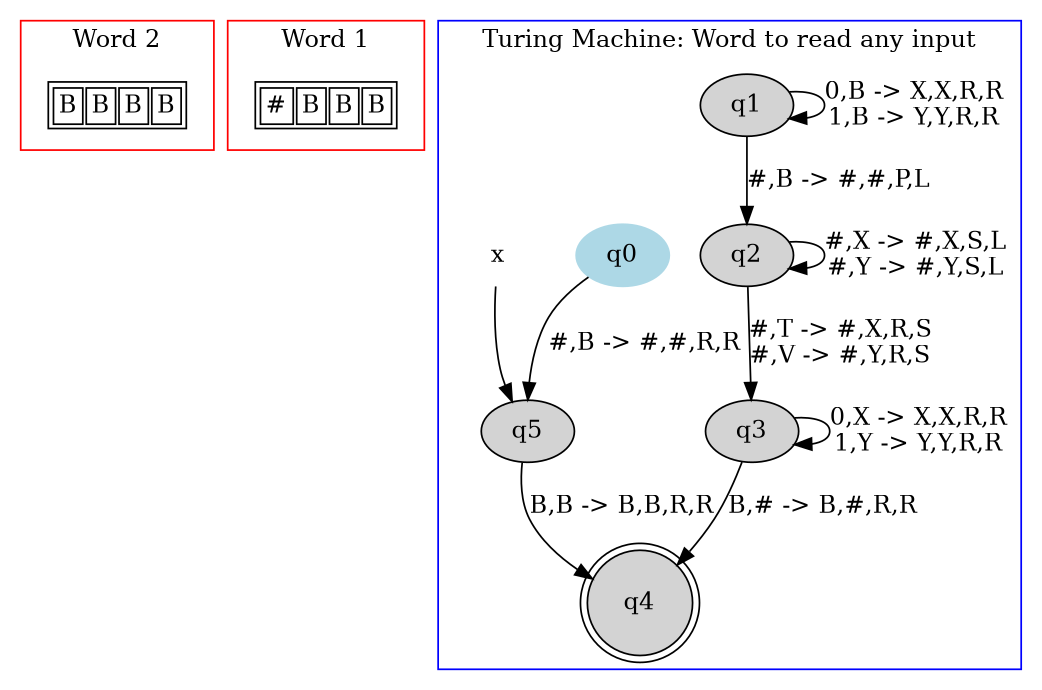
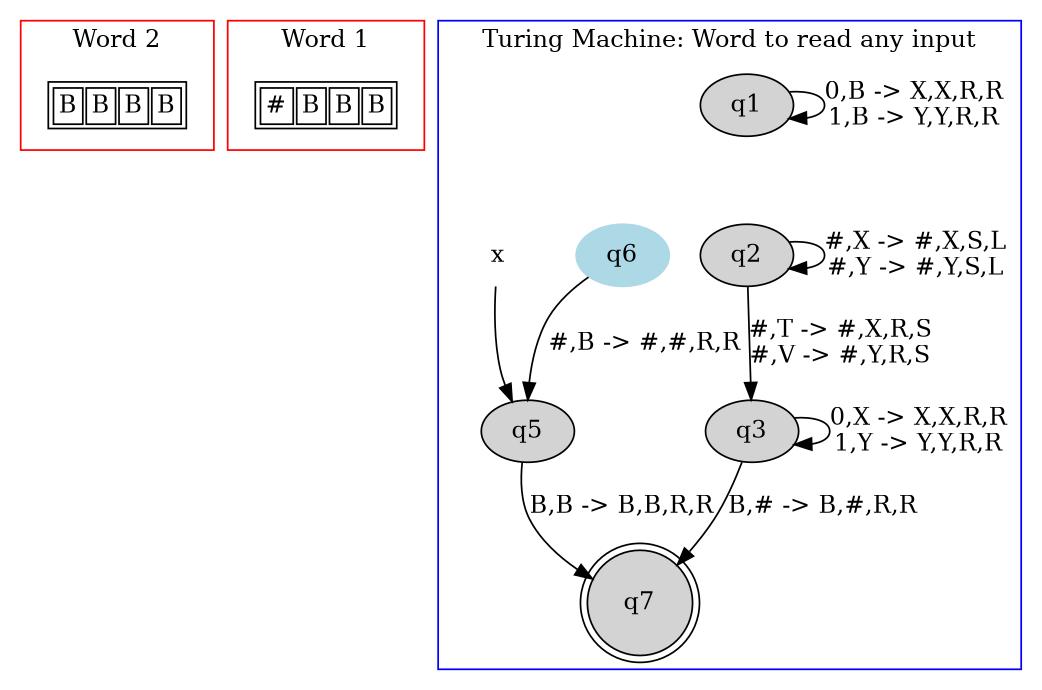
(747, 172) -> none
(623, 255) -> (623, 255)
(640, 603) -> (640, 603)
